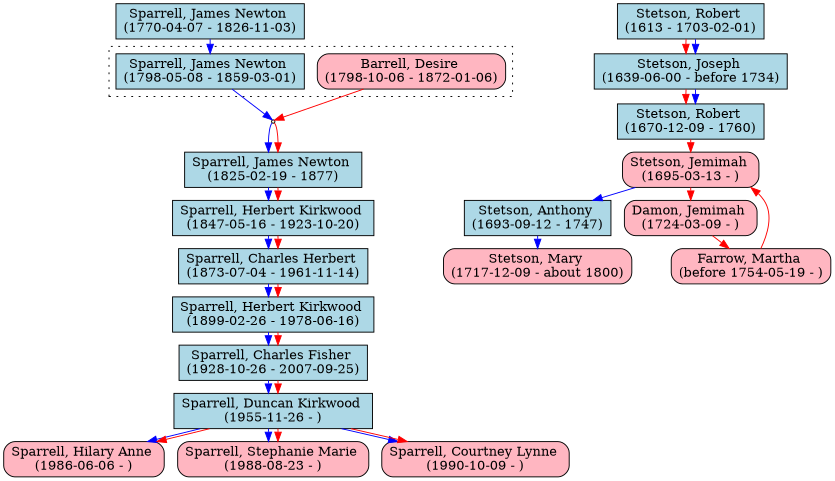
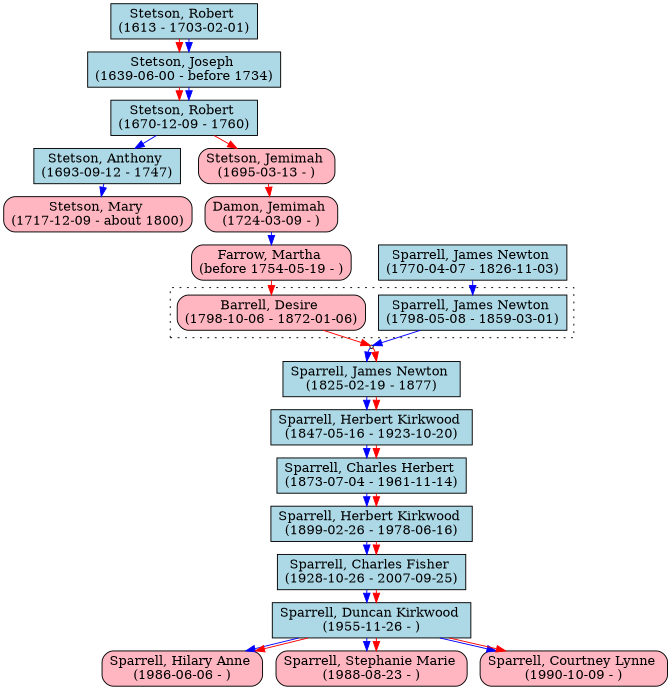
(619, 193) -> (150, 140)
(769, 220) -> (271, 282)
(717, 239) -> (271, 234)
